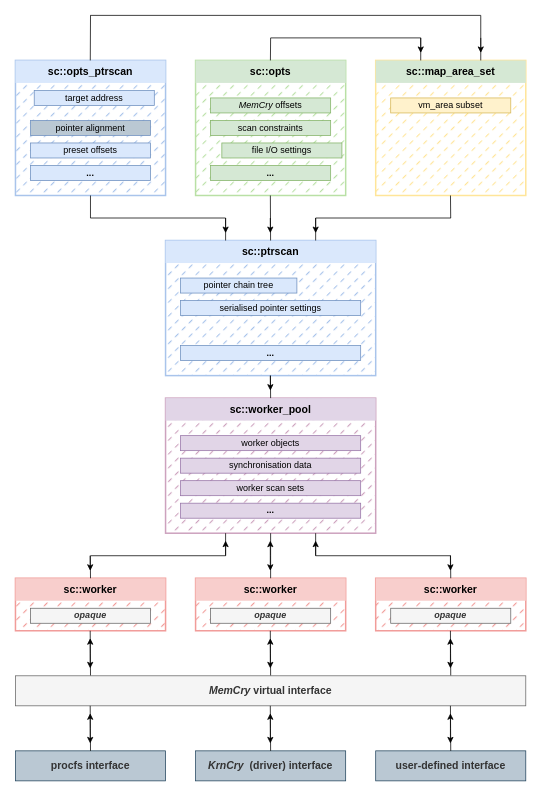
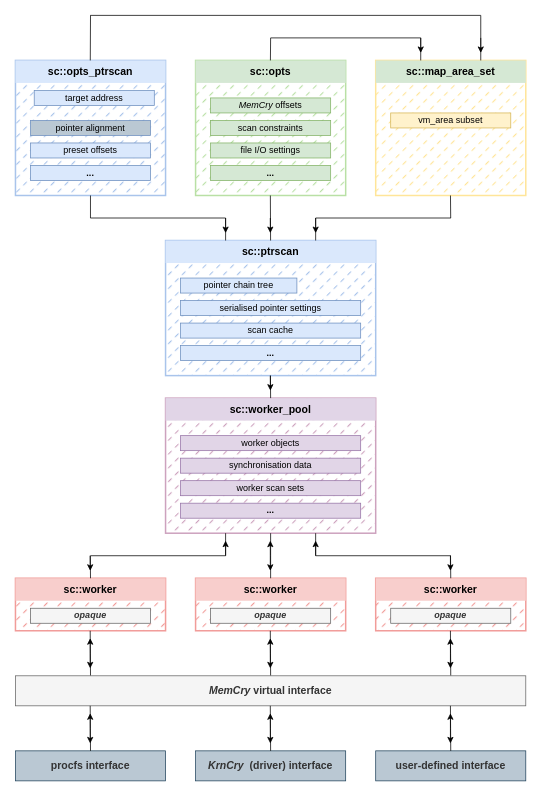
(450, 105) -> (450, 120)
(282, 150) -> (270, 150)
none -> (270, 330)
